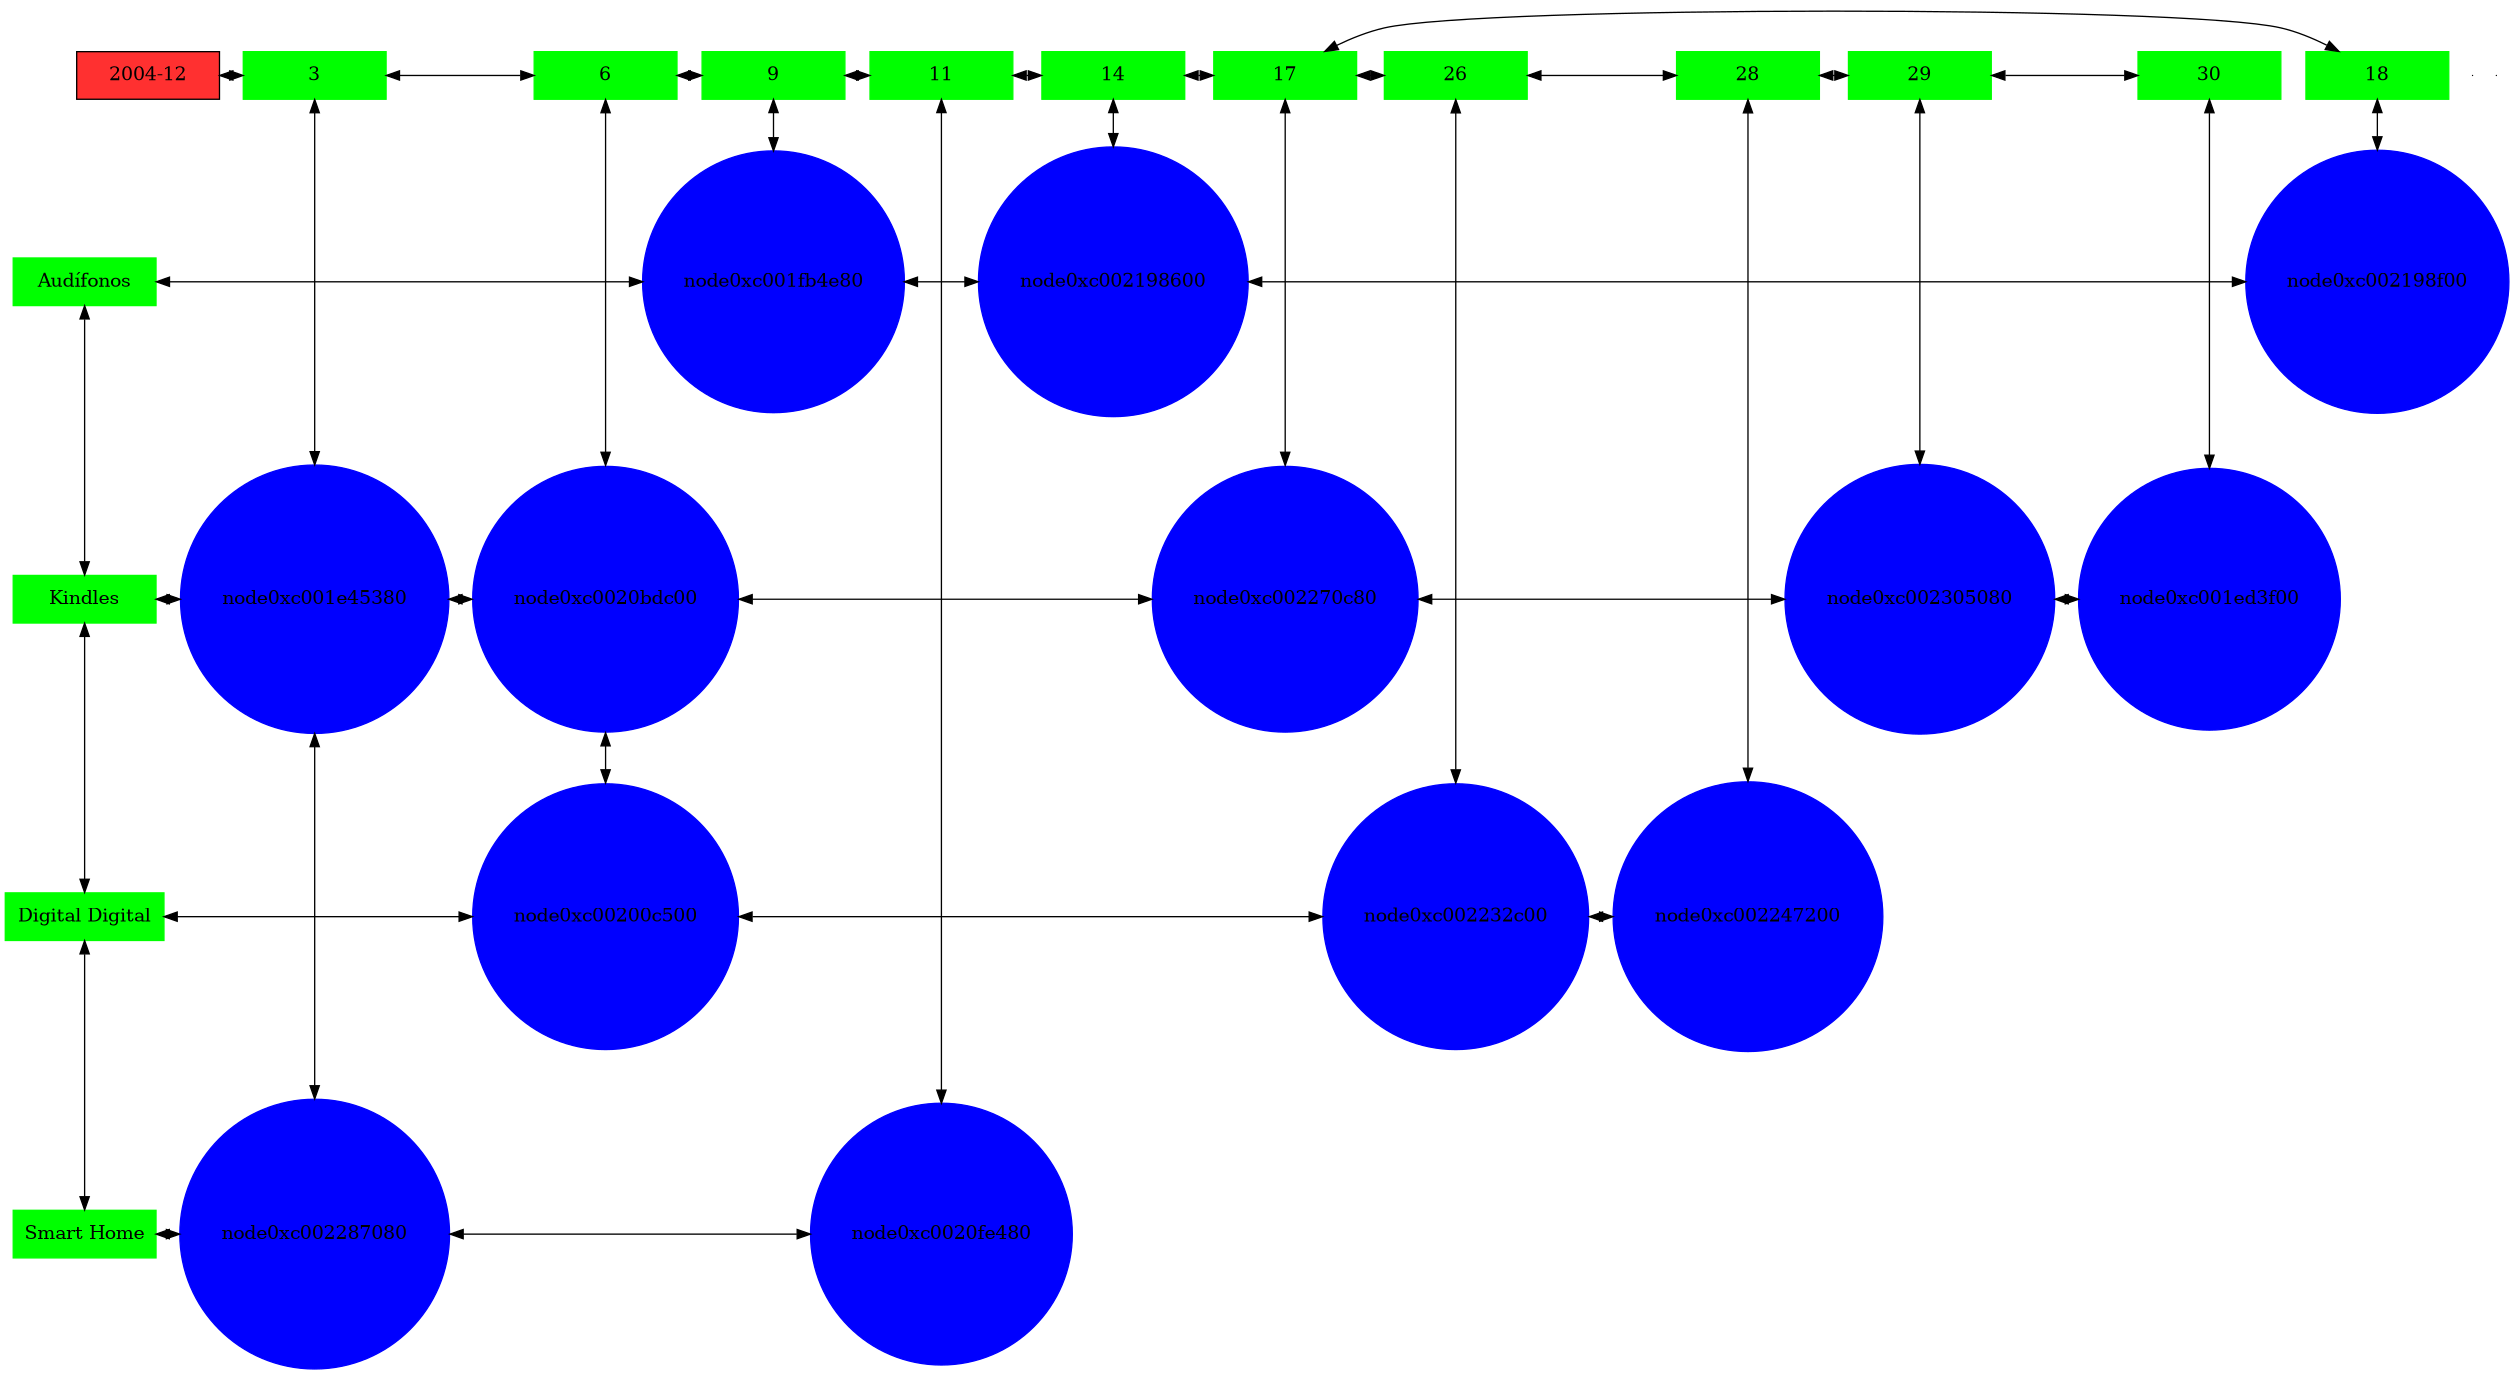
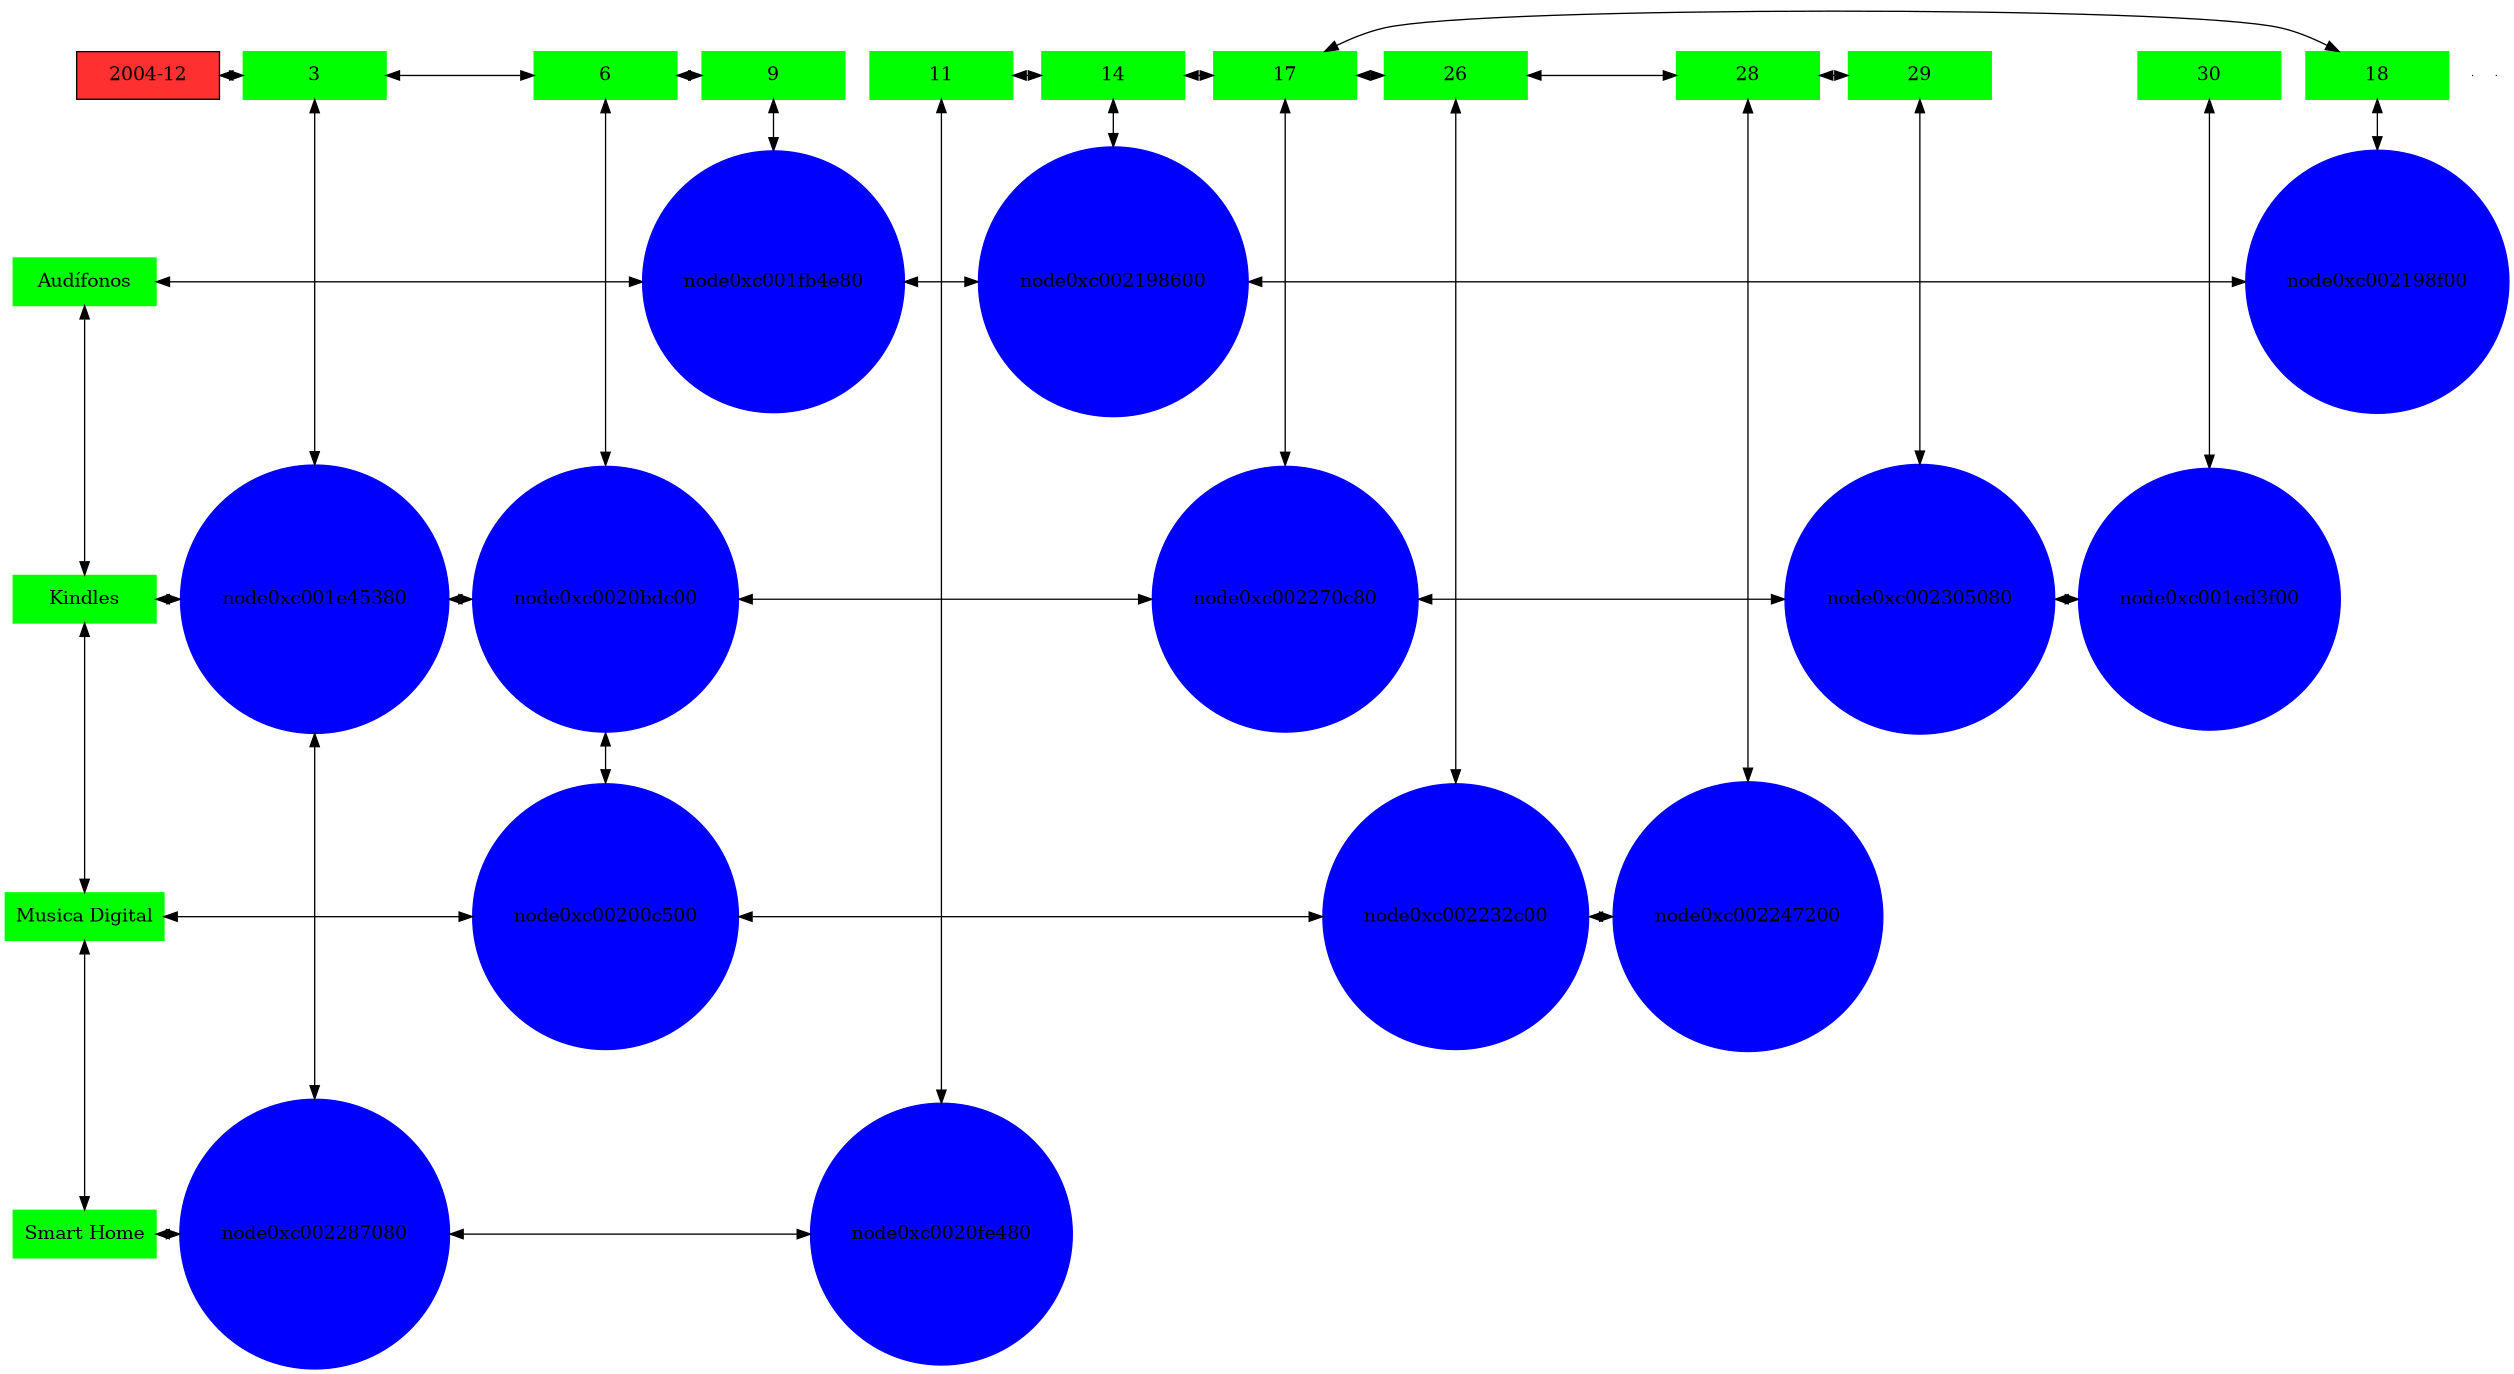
(859, 75) -> none
(2065, 75) -> none
(85, 917) -> (85, 917)
